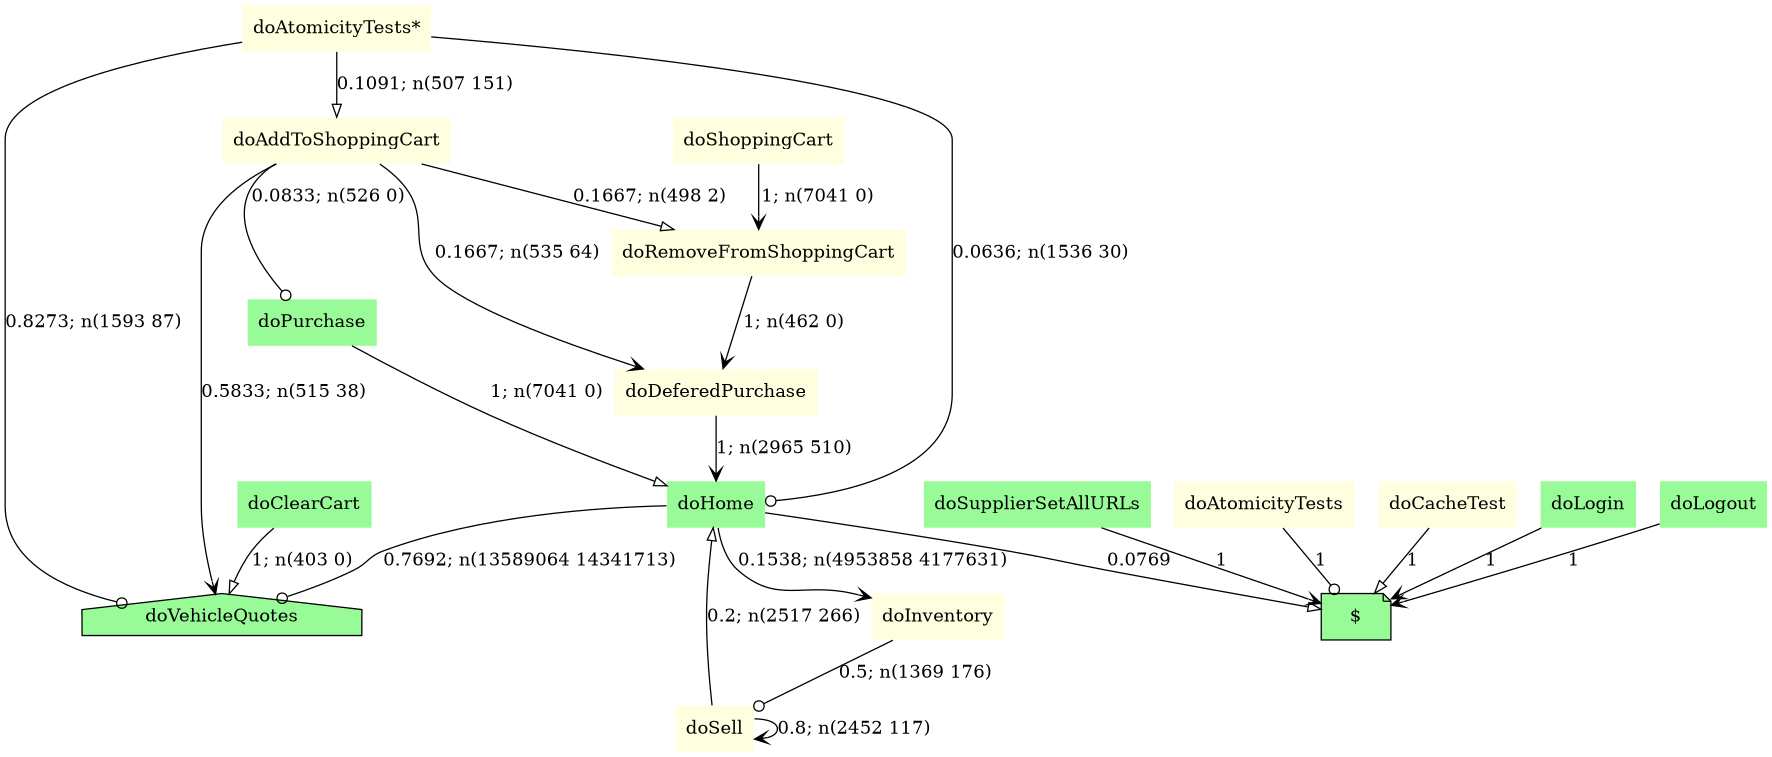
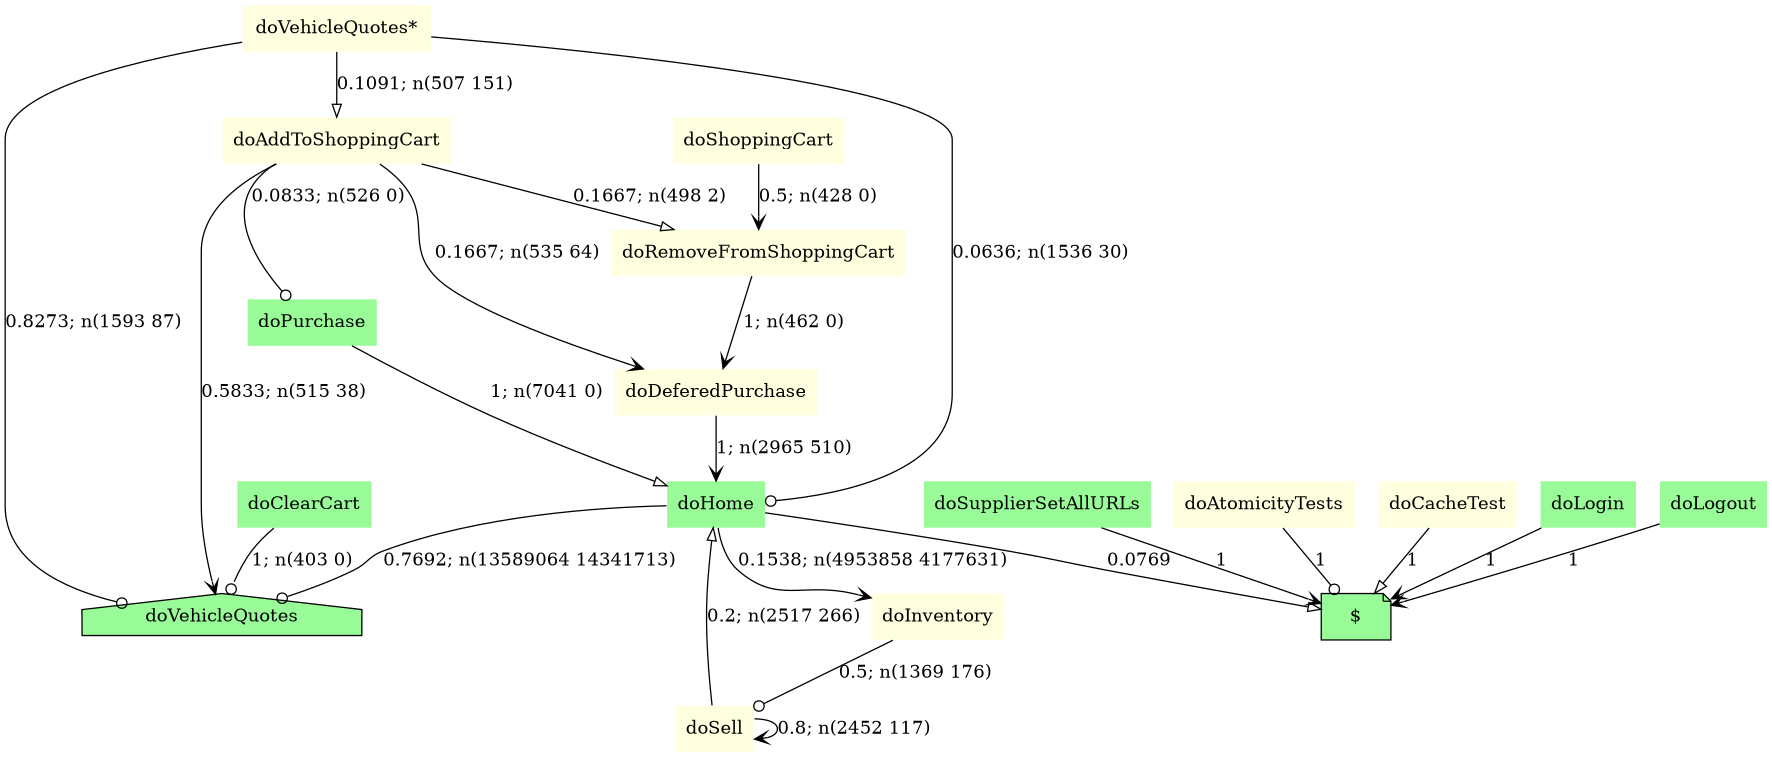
(337, 28) -> (337, 28)
(818, 197) -> (818, 197)
(251, 552) -> (251, 552)
